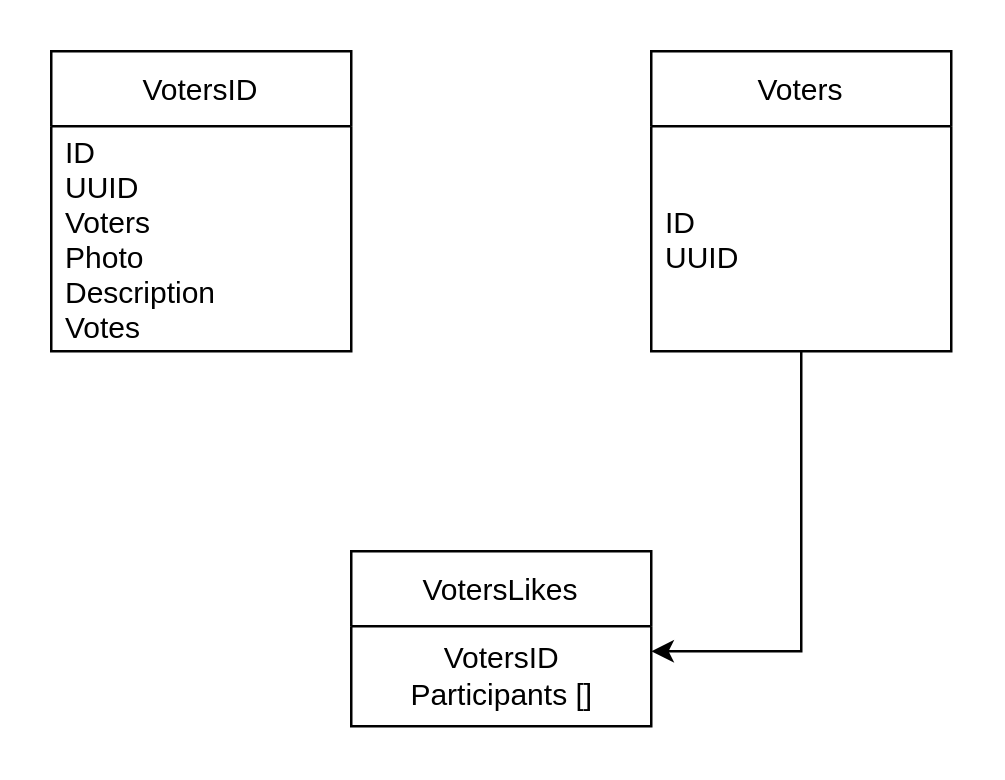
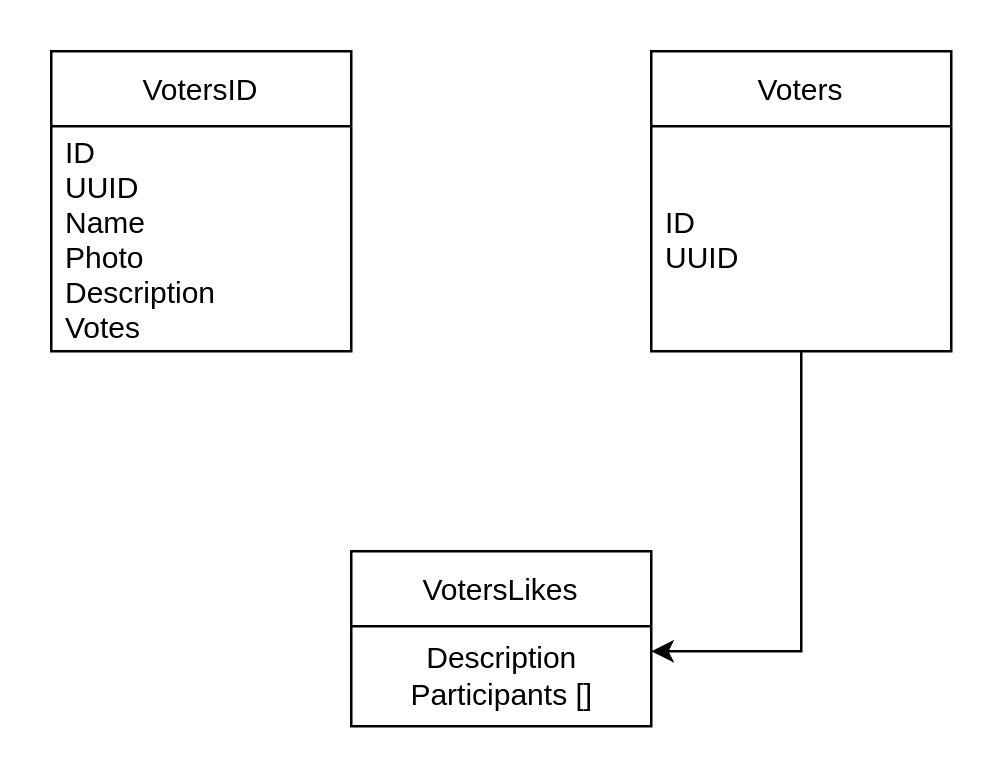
(82, 153) -> (82, 153)
(503, 676) -> (503, 676)
